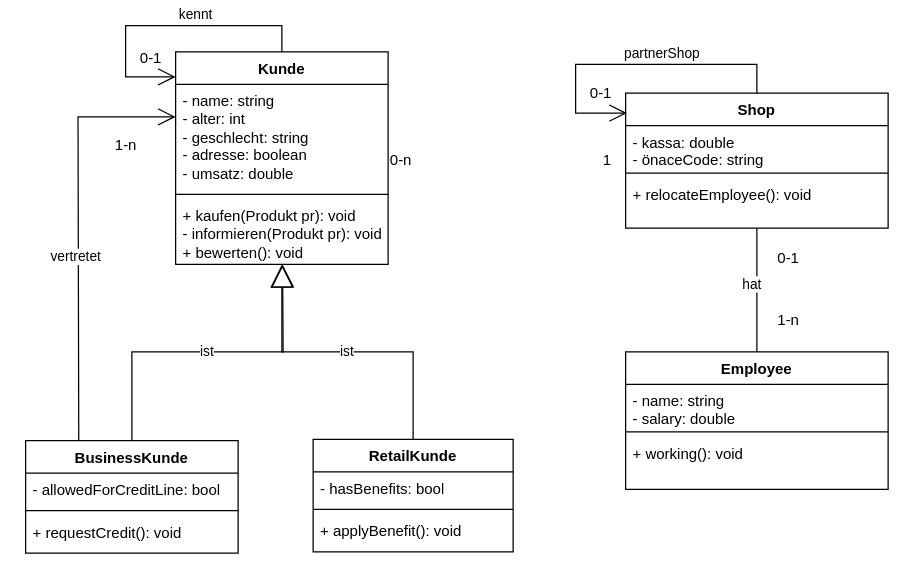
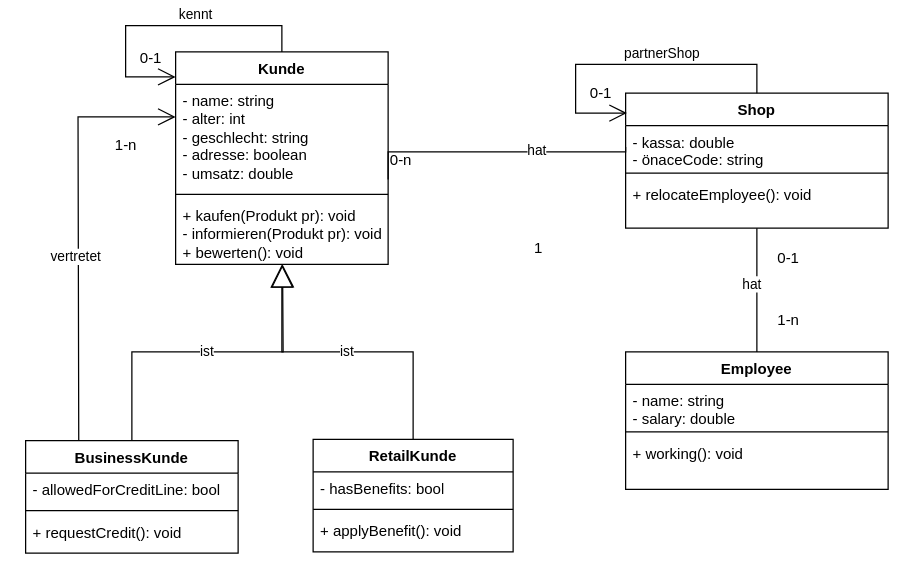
none -> (506, 152)
(607, 161) -> (538, 248)
